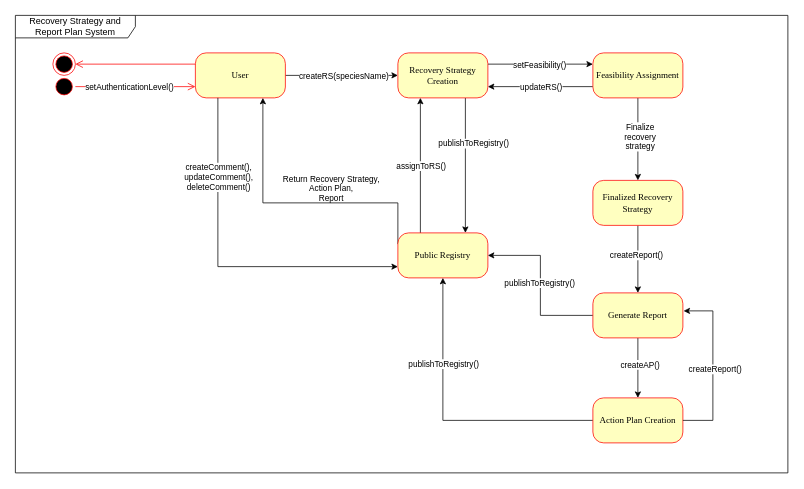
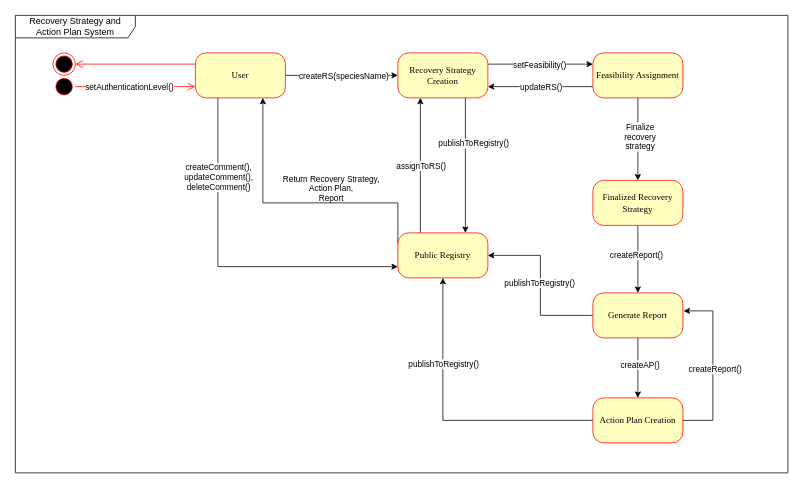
(75, 27) -> (75, 27)
